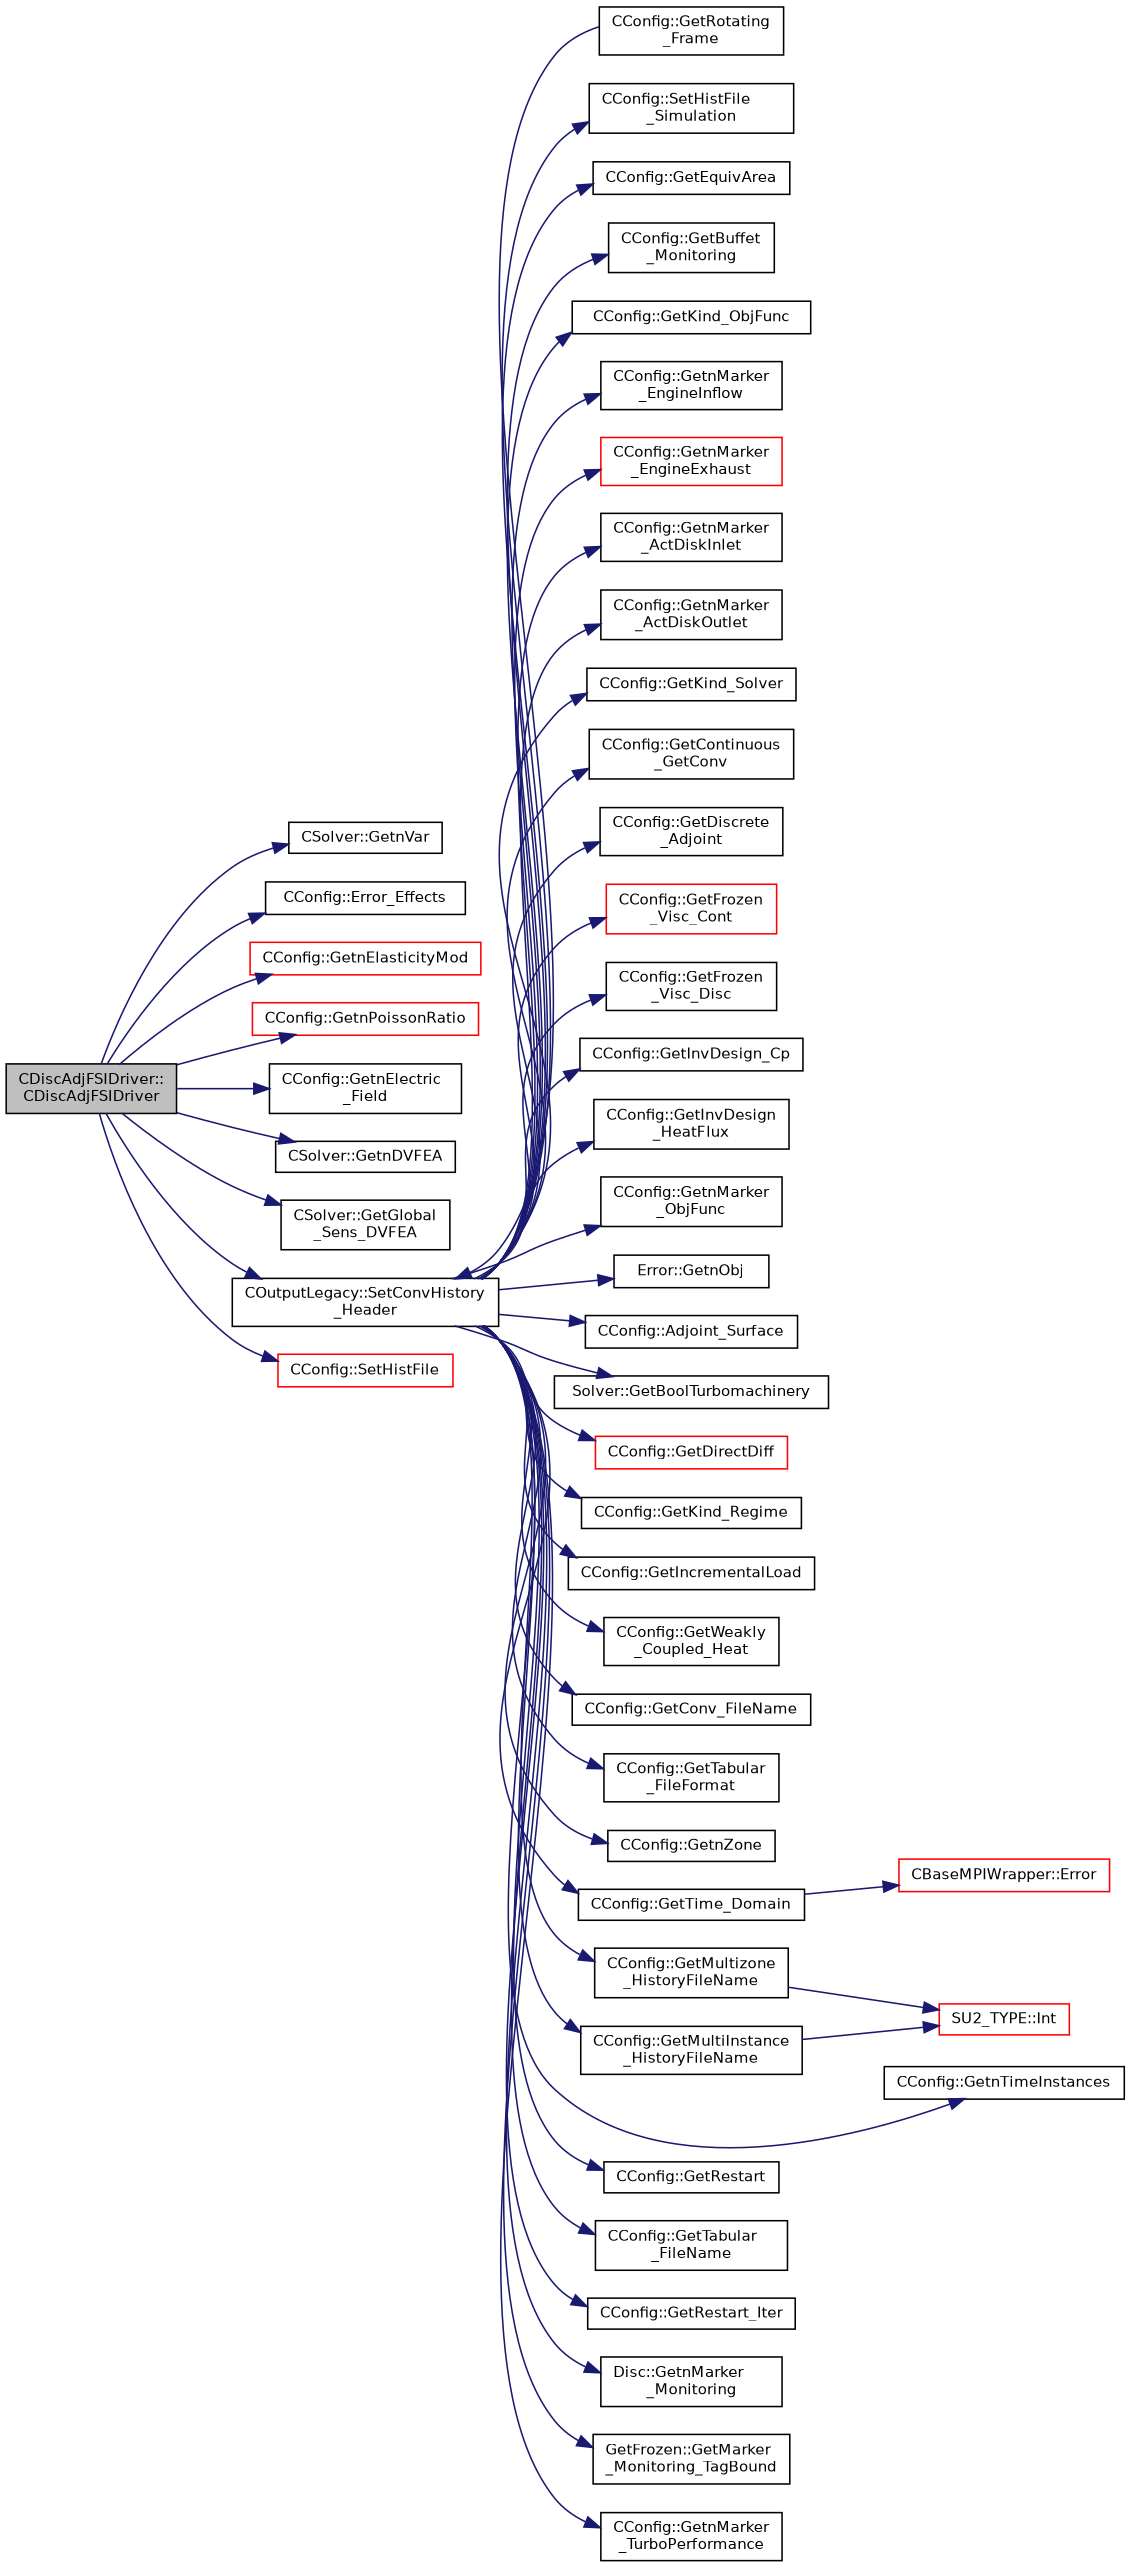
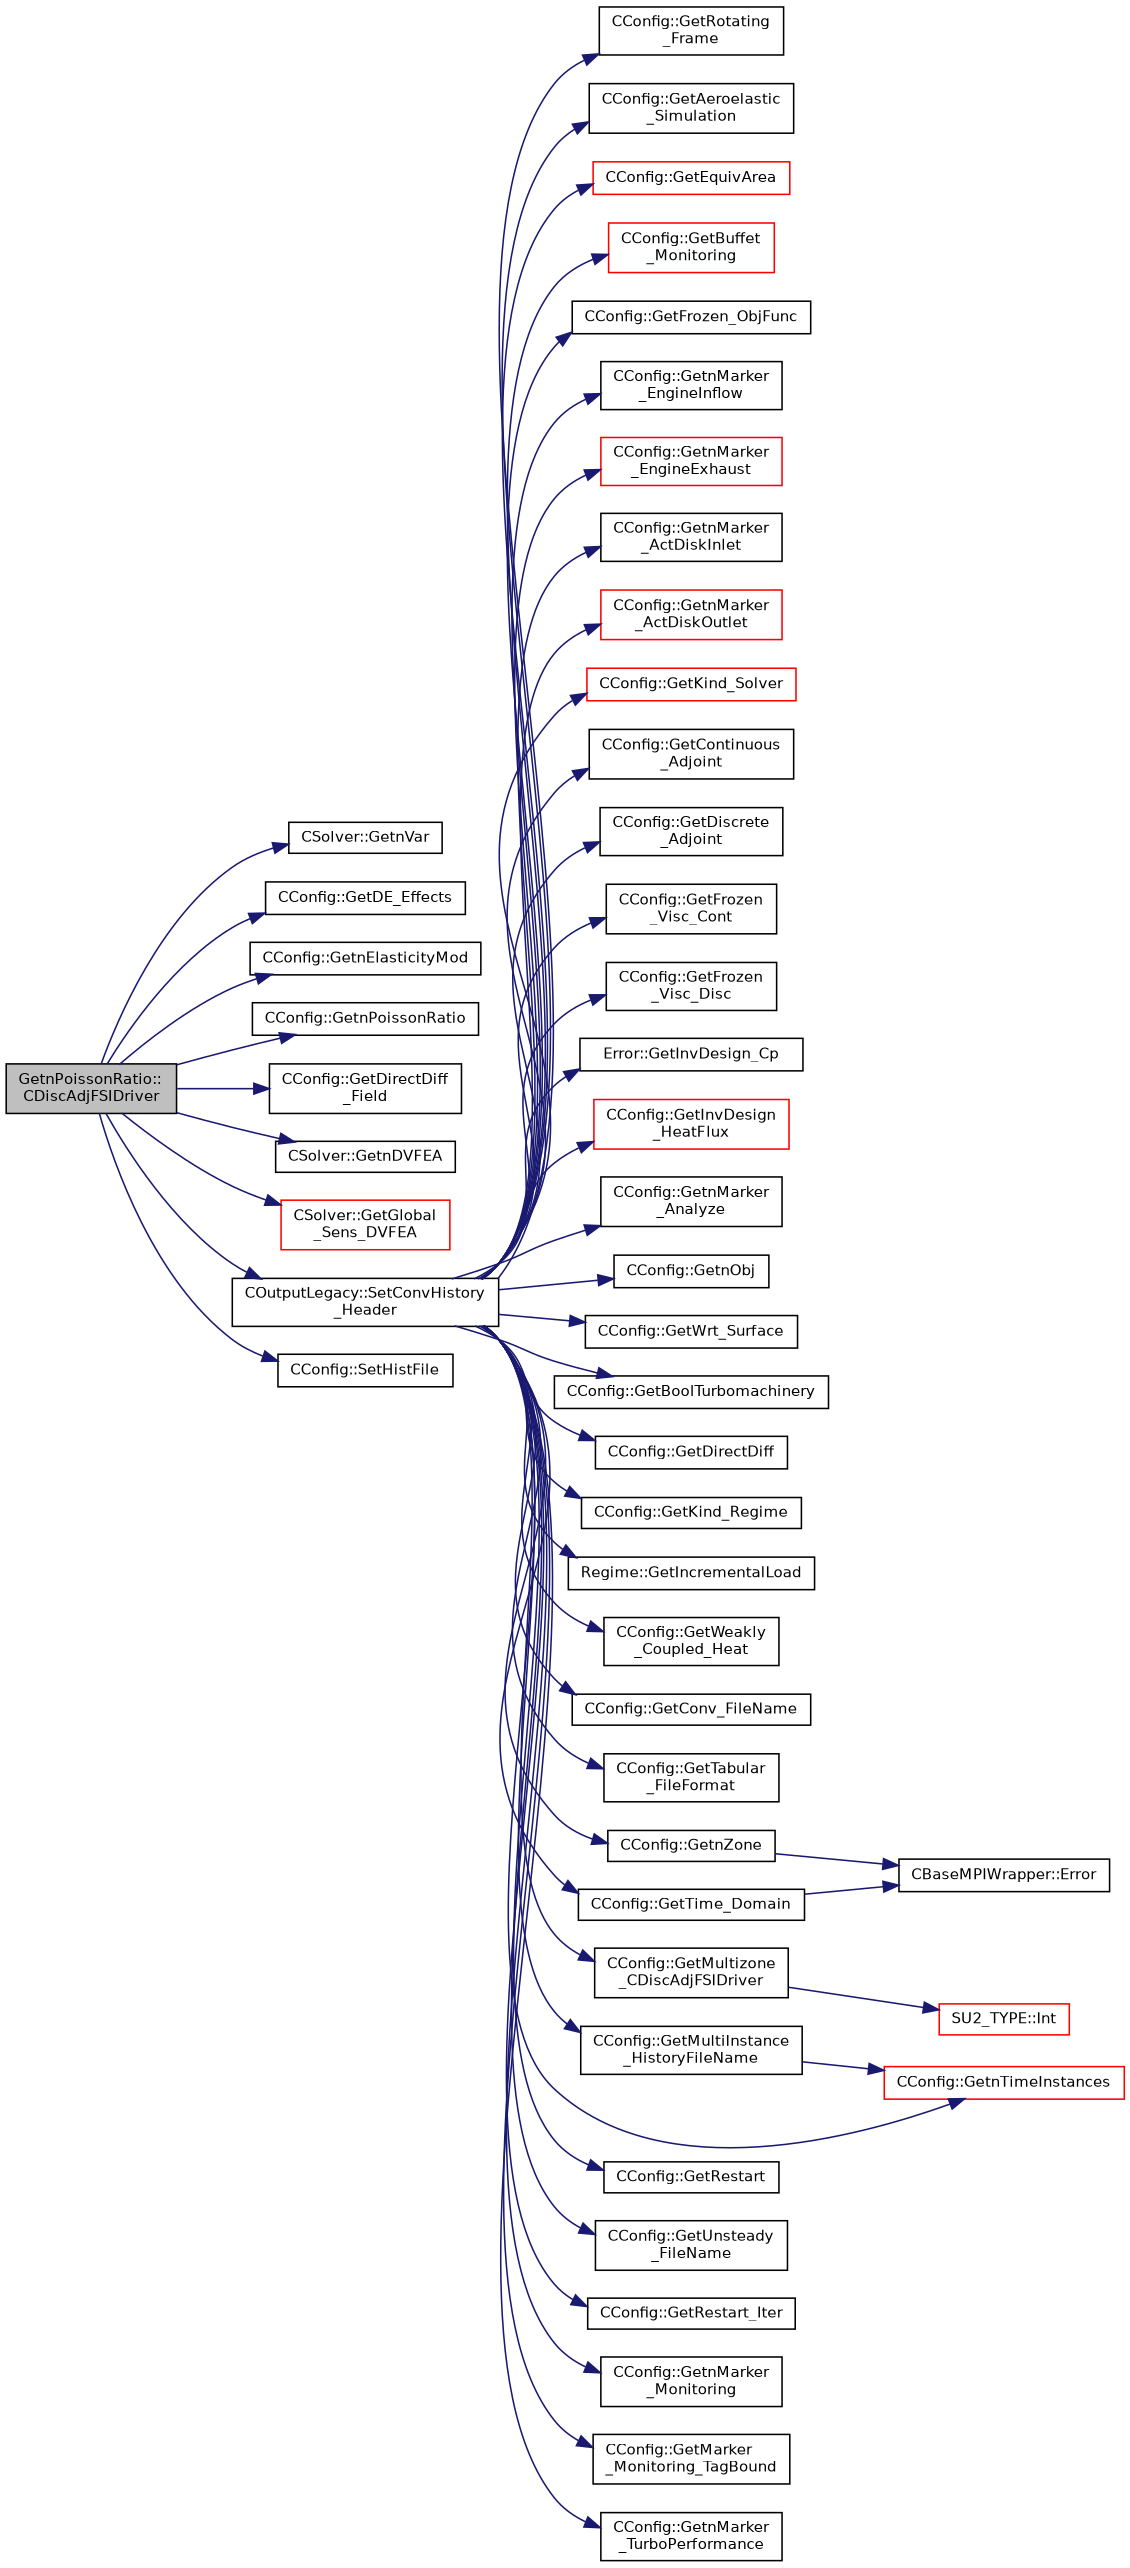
(691, 108) -> (691, 108)
(691, 178) -> (691, 178)
(691, 248) -> (691, 248)
(691, 317) -> (691, 317)
(691, 615) -> (691, 615)
(525, 644) -> (524, 662)
(691, 684) -> (691, 684)
(691, 754) -> (691, 754)
(365, 898) -> (365, 898)
(691, 909) -> (691, 909)
(365, 959) -> (365, 959)
(365, 1019) -> (365, 1019)
(691, 1055) -> (691, 1055)
(91, 1089) -> (91, 1089)
(365, 1089) -> (365, 1089)
(691, 1124) -> (691, 1124)
(691, 1202) -> (691, 1202)
(365, 1225) -> (365, 1225)
(691, 1271) -> (691, 1271)
(691, 1332) -> (691, 1332)
(365, 1371) -> (365, 1371)
(691, 1392) -> (691, 1392)
(691, 1453) -> (691, 1453)
(691, 1573) -> (691, 1573)
none -> (829, 1859)
(1004, 1875) -> (1004, 1875)
(691, 1973) -> (691, 1973)
(863, 2033) -> (835, 2065)
(1004, 2083) -> (1004, 2083)
(691, 2245) -> (691, 2245)
(691, 2382) -> (691, 2382)
(691, 2459) -> (691, 2459)
